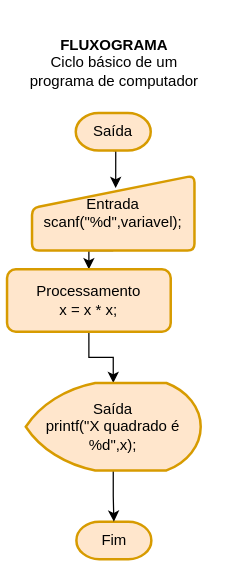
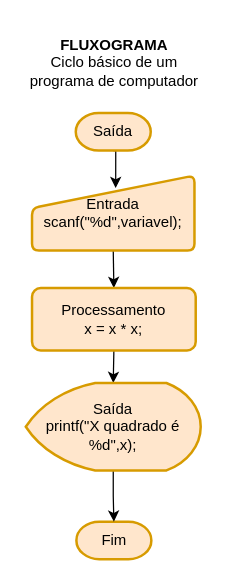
(89, 301) -> (114, 319)
